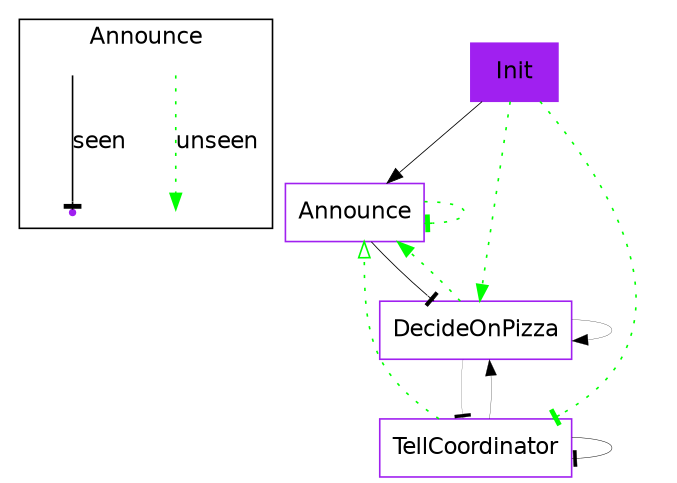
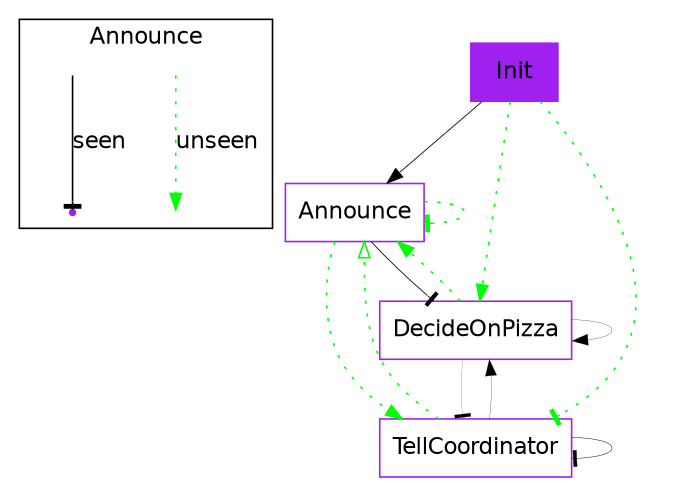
none -> (332, 336)
